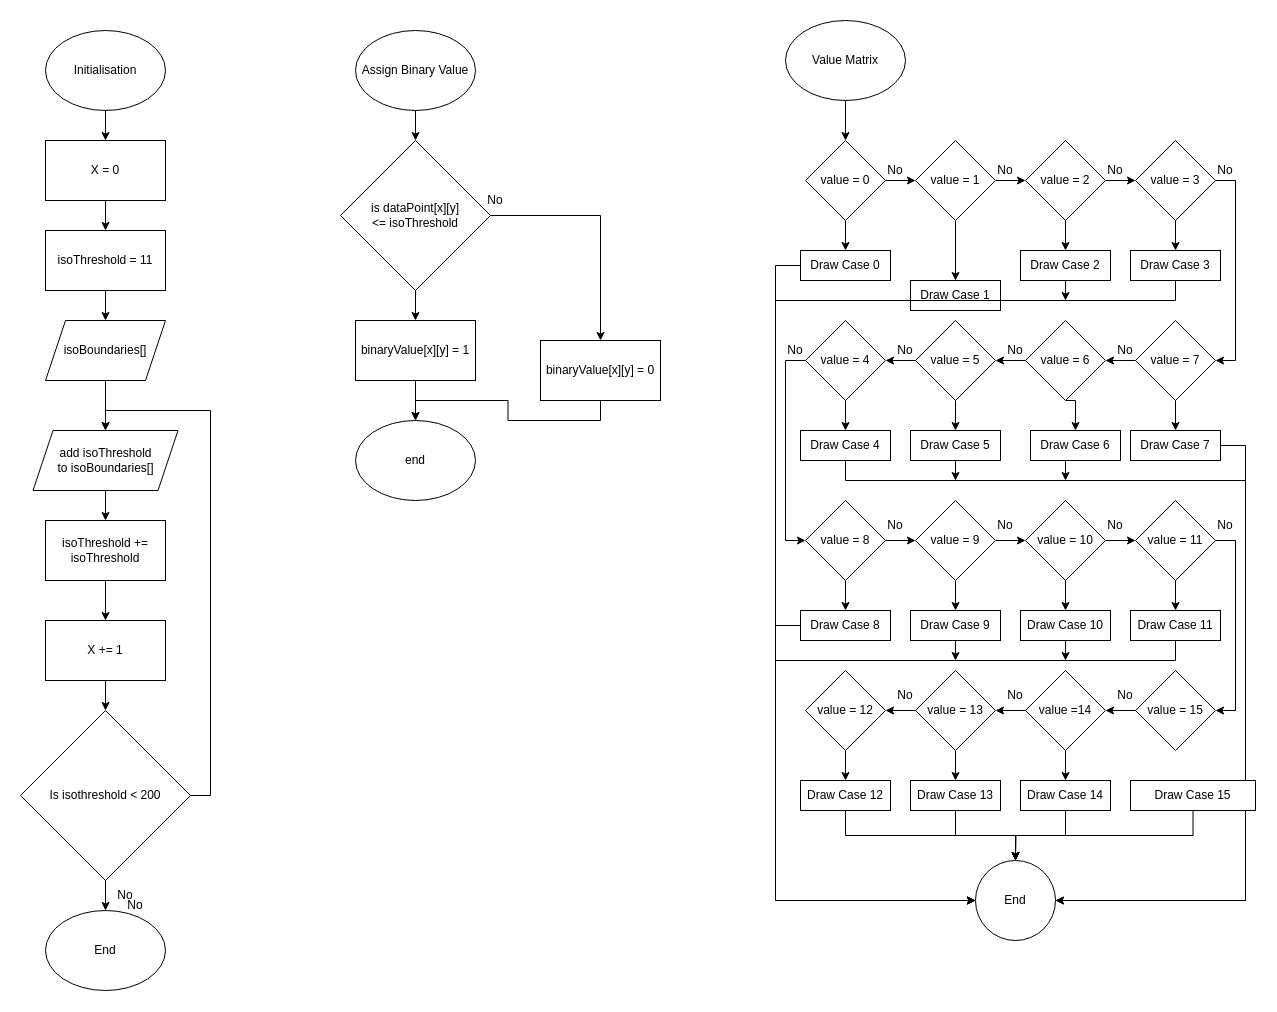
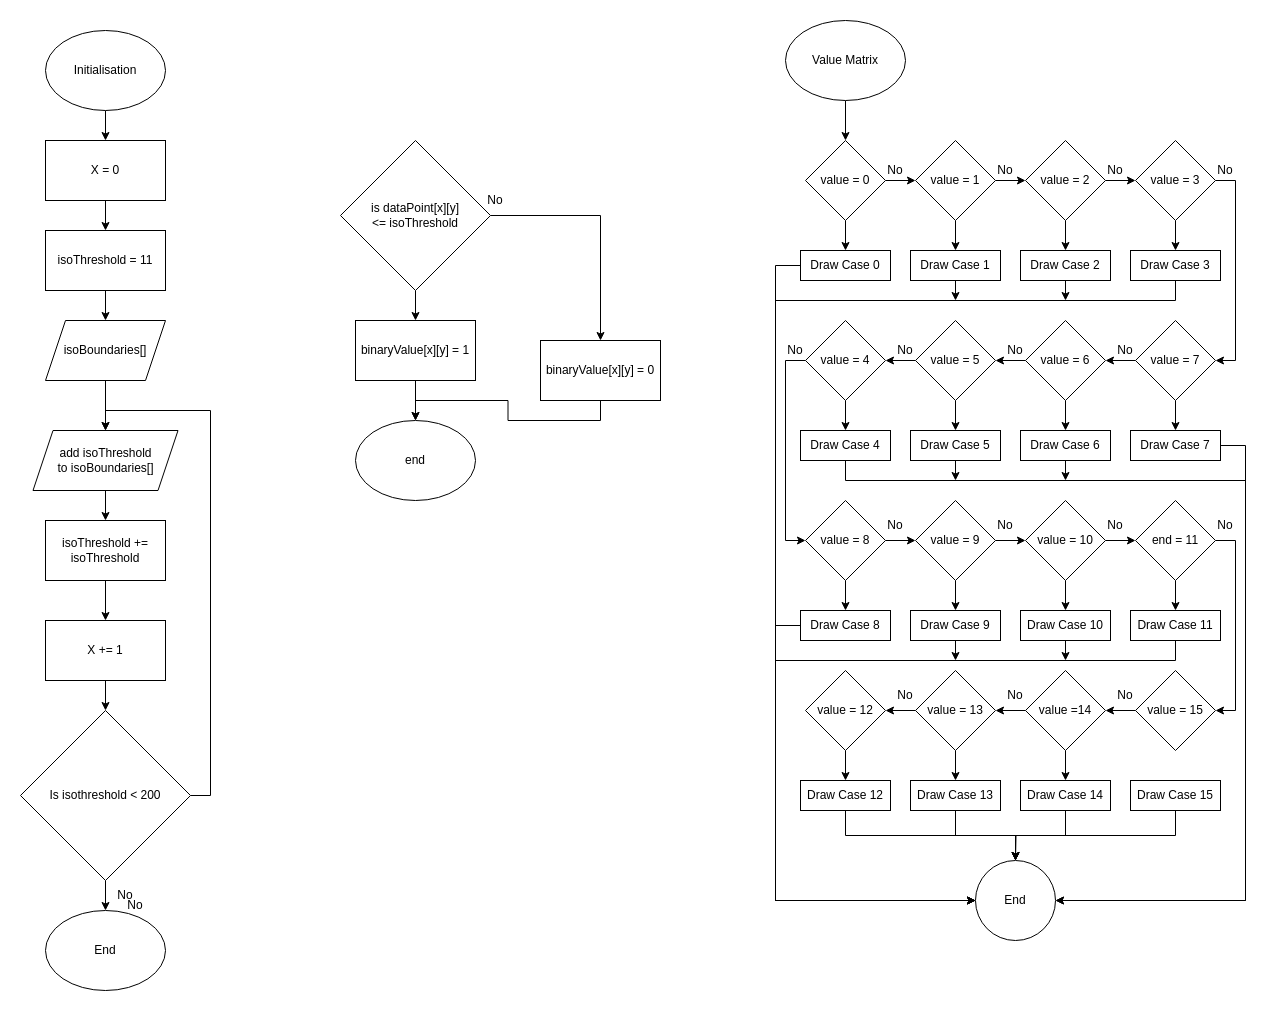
(416, 71) -> none
(416, 122) -> none
(956, 296) -> (956, 266)
(1076, 446) -> (1066, 446)
(1176, 541) -> (1176, 541)
(1193, 796) -> (1176, 796)
